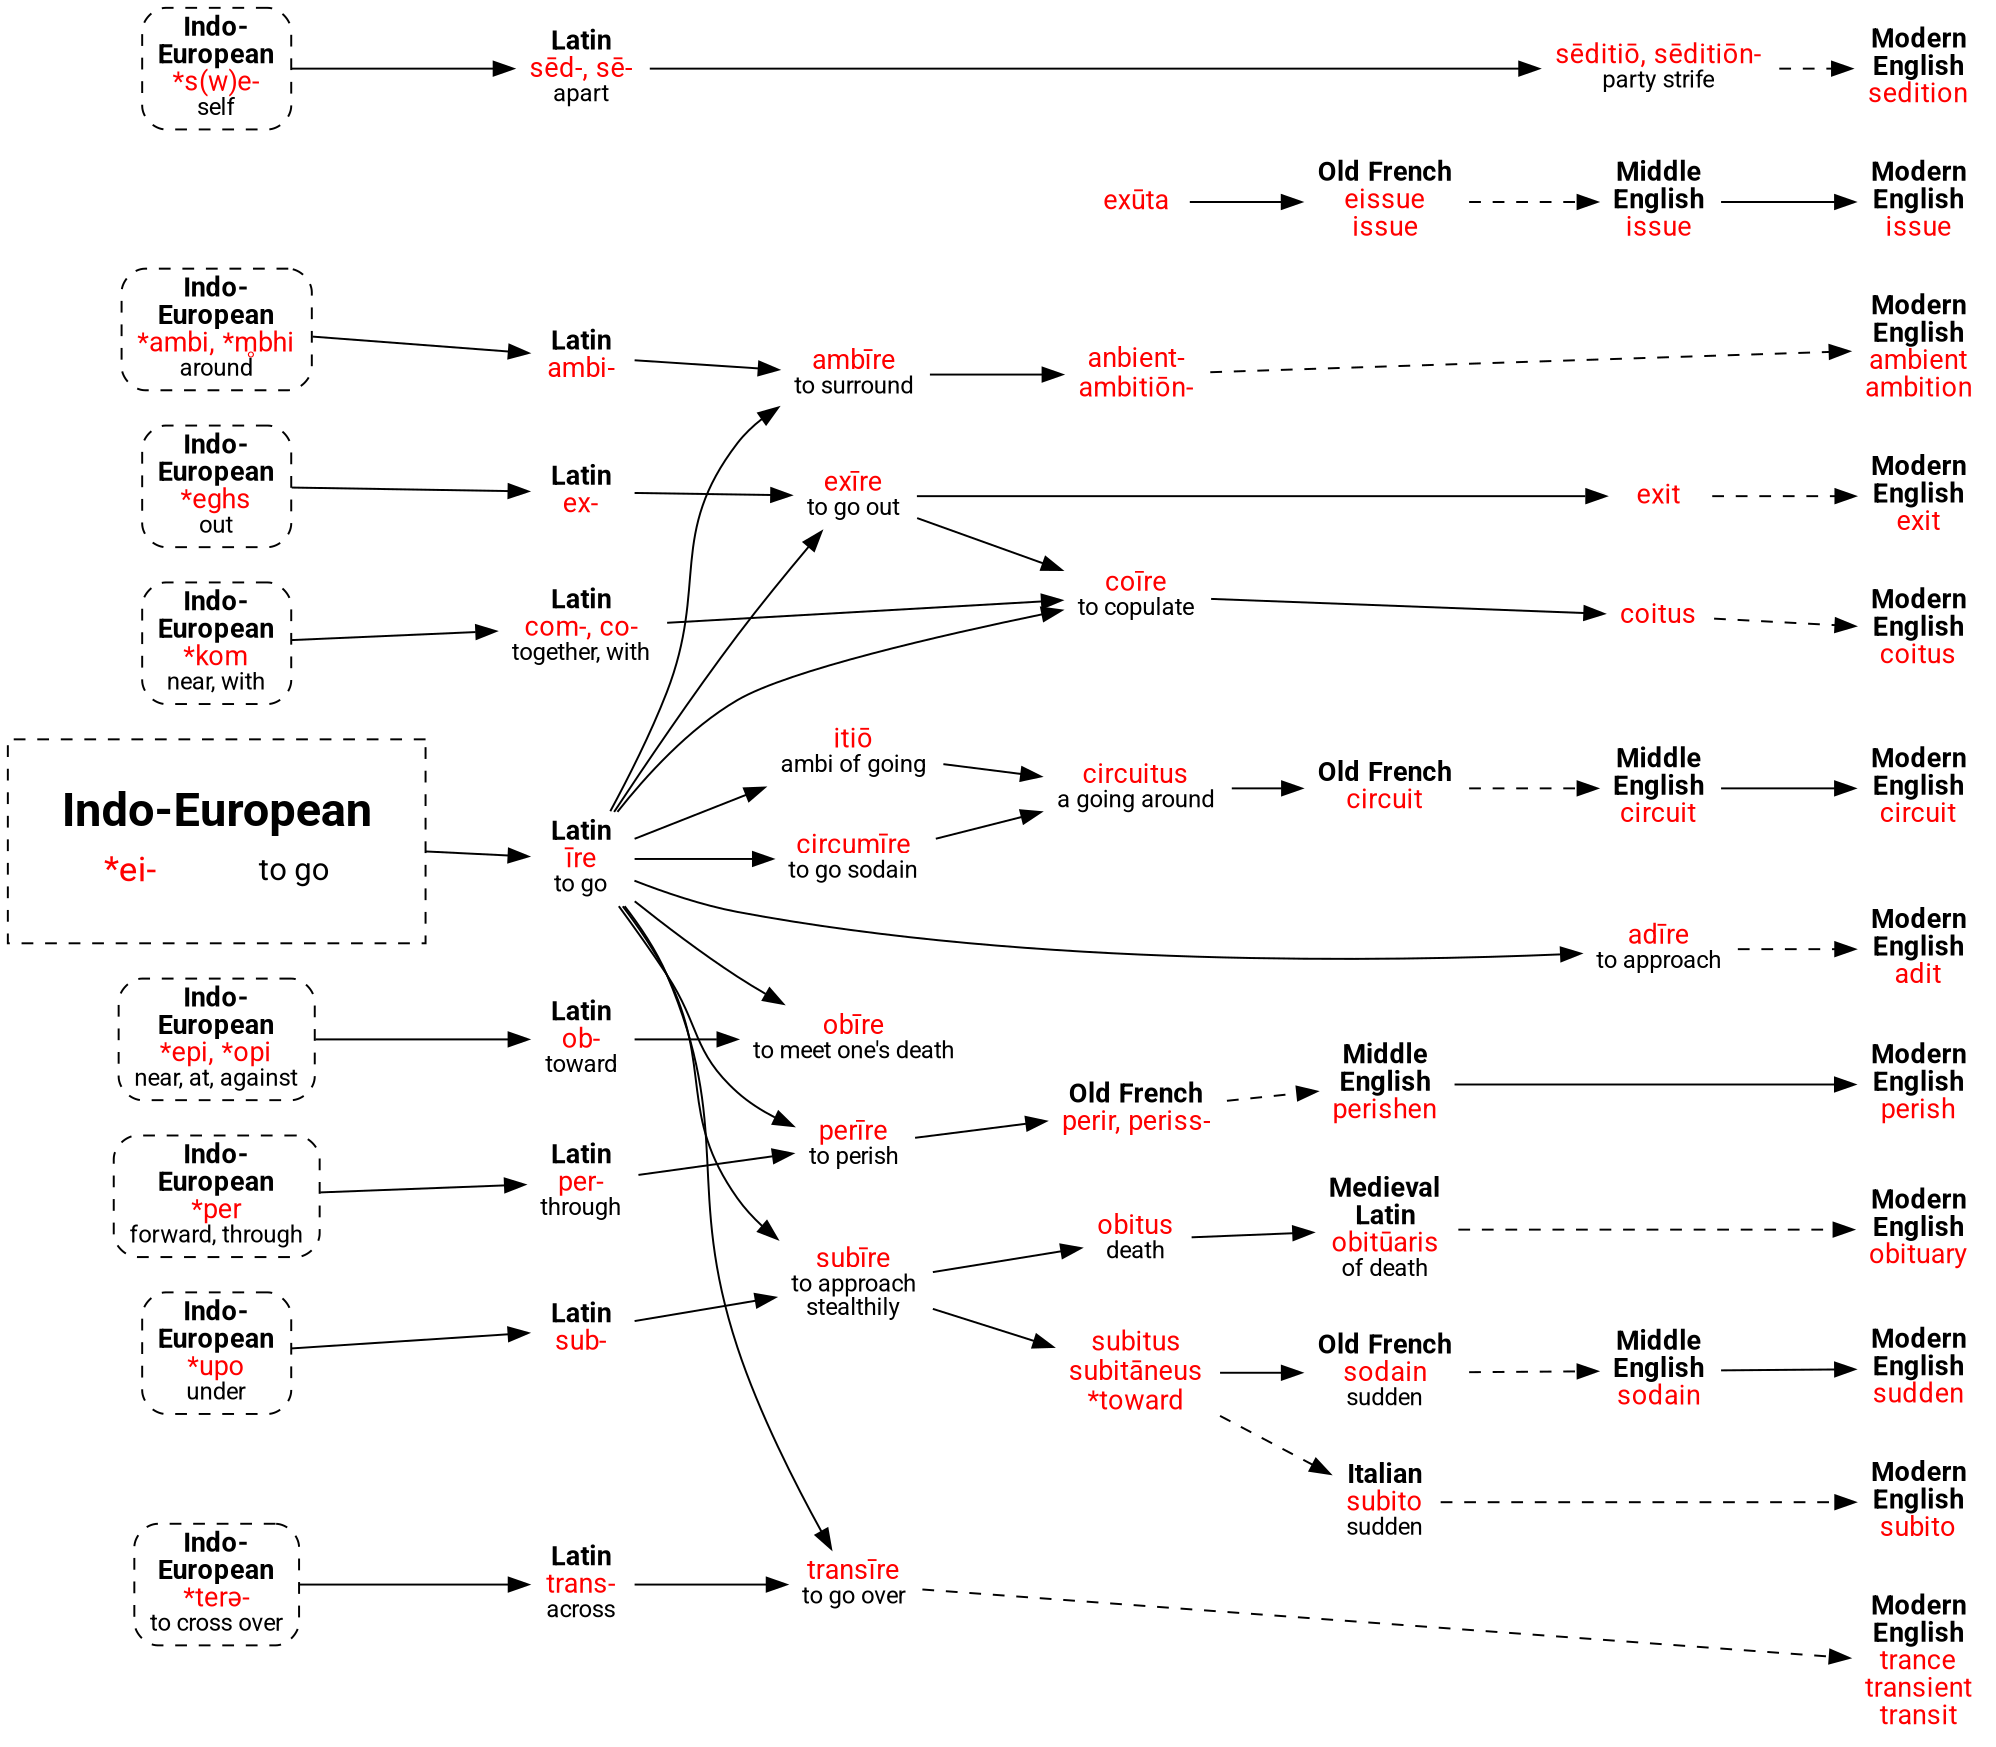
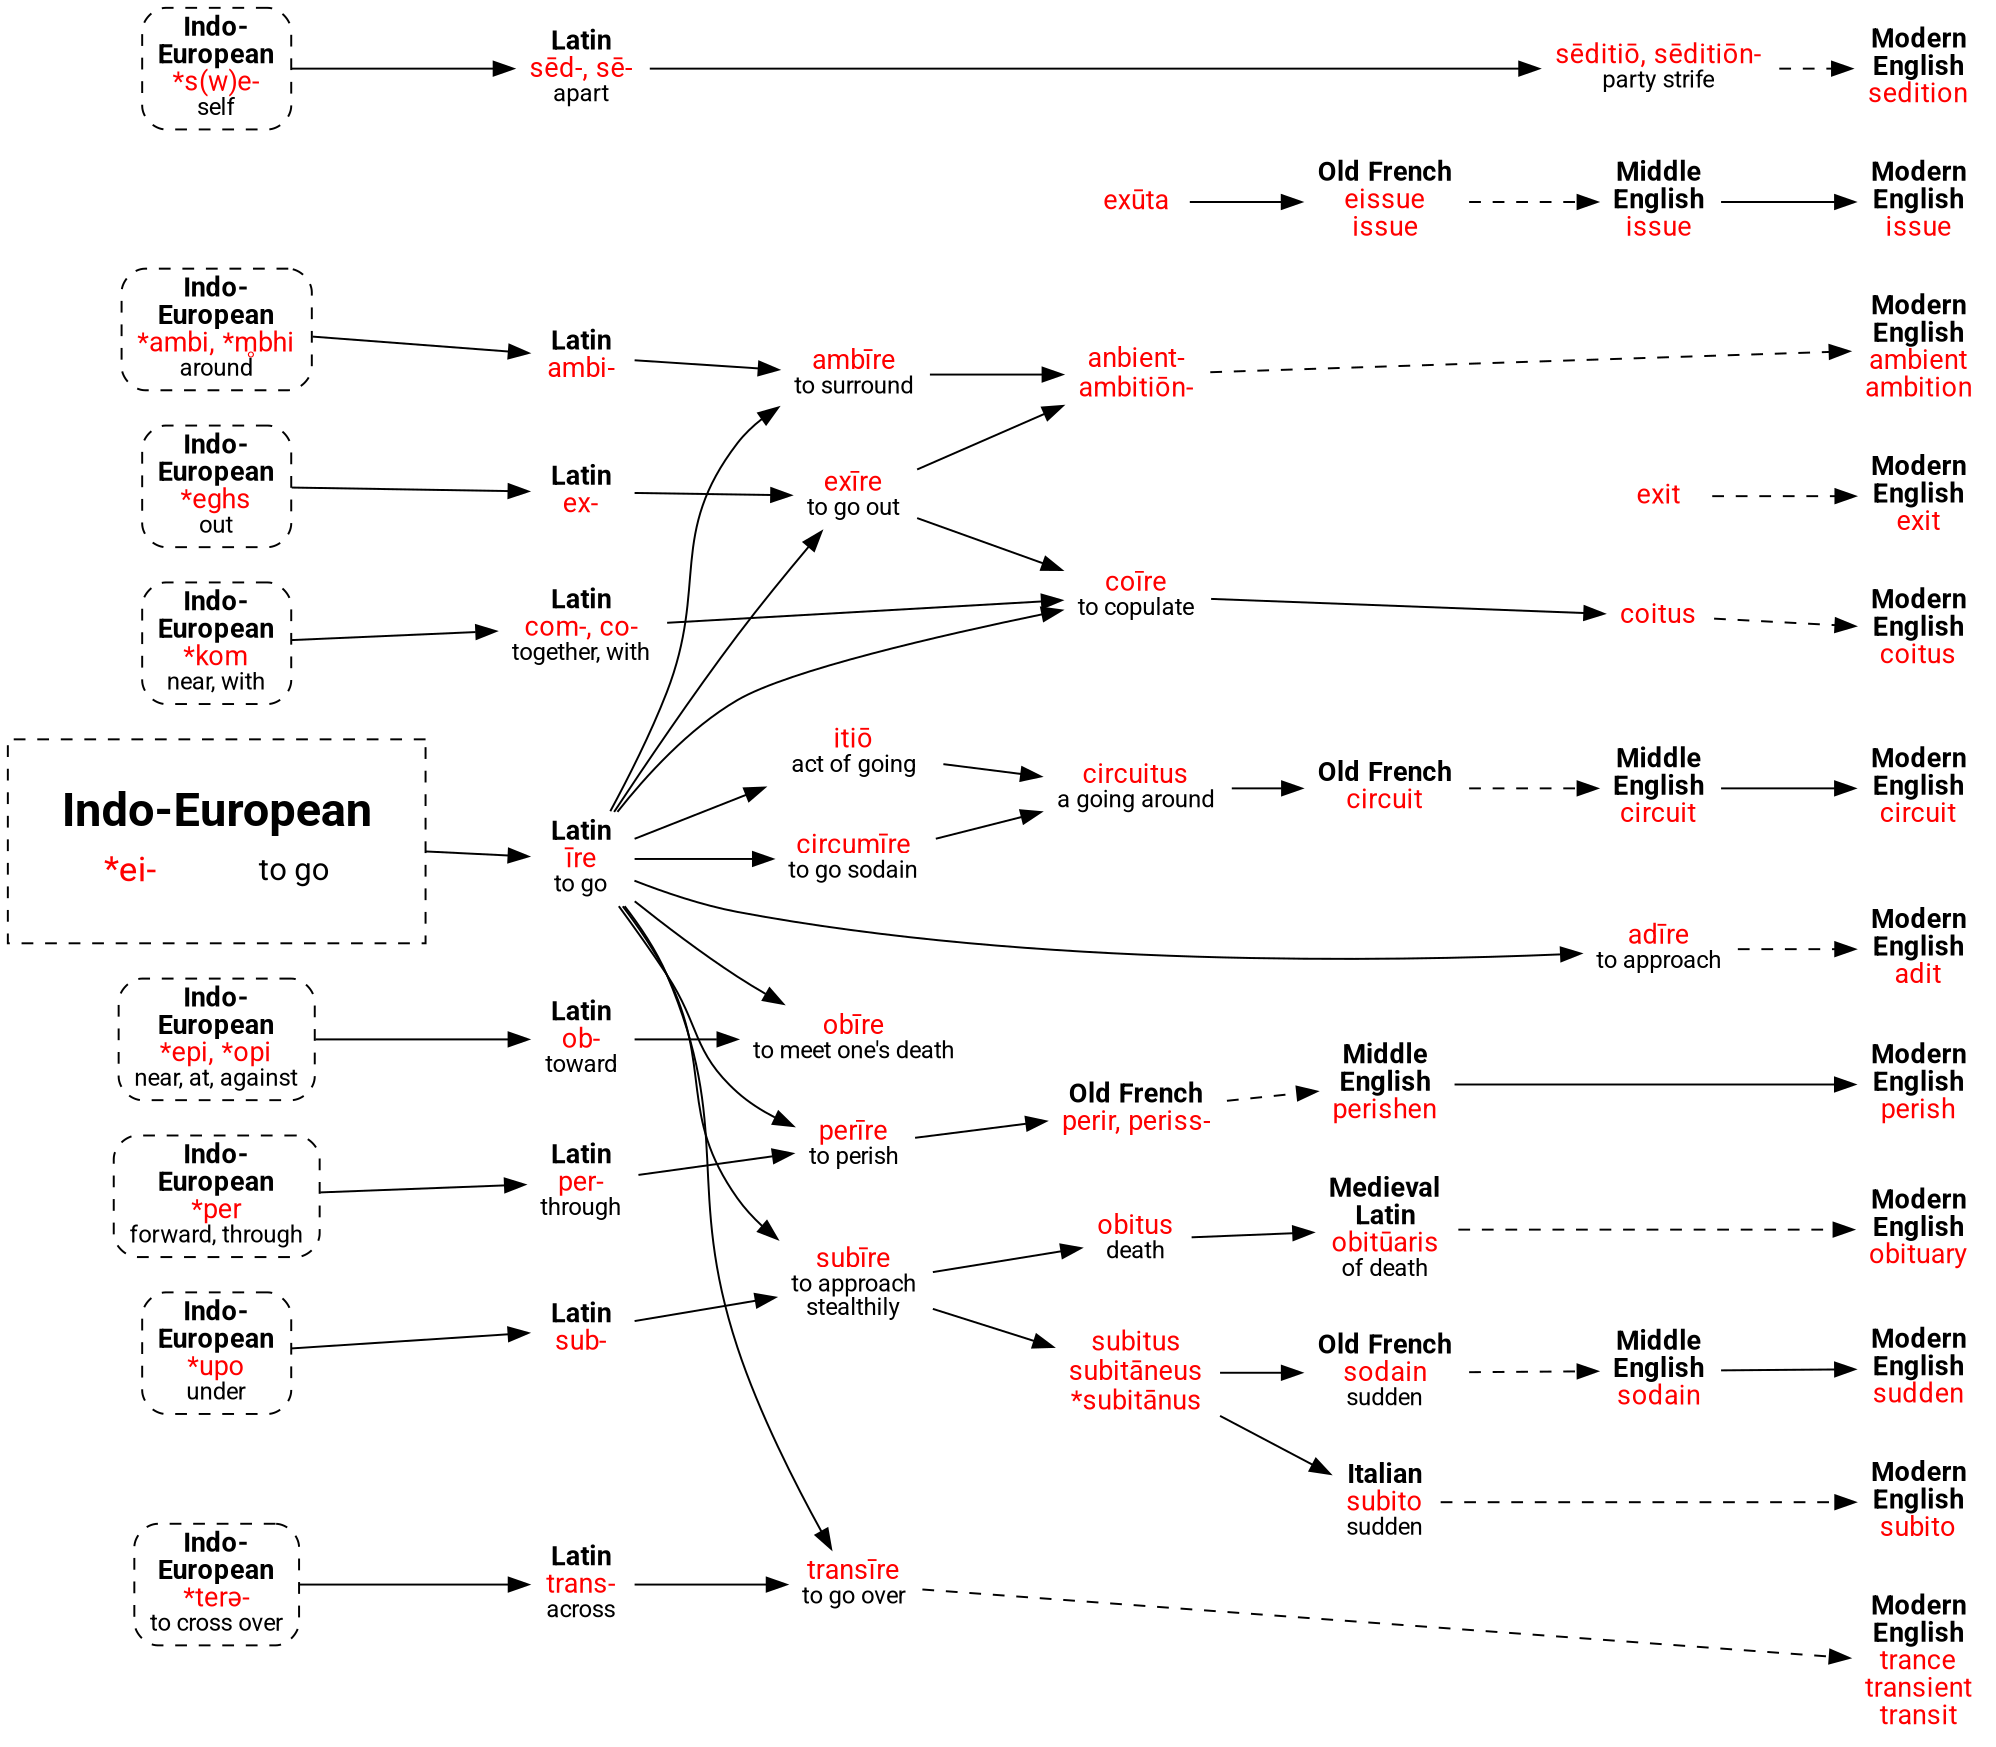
(1251, 496) -> (981, 442)
(854, 765) -> (854, 765)
(1136, 1401) -> (1136, 1401)
(1266, 1440) -> (1266, 1440)
